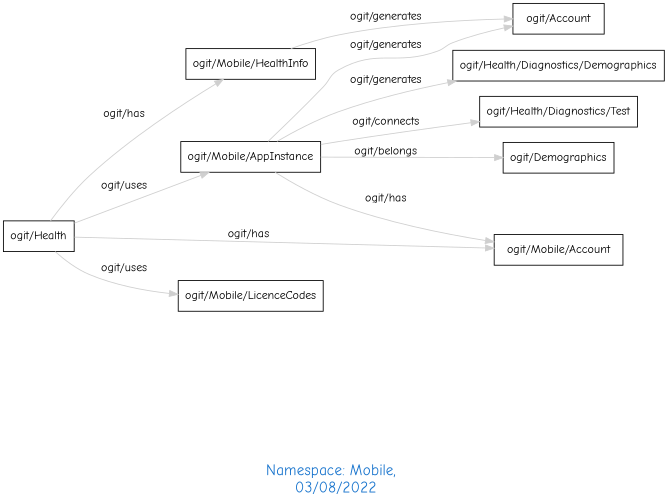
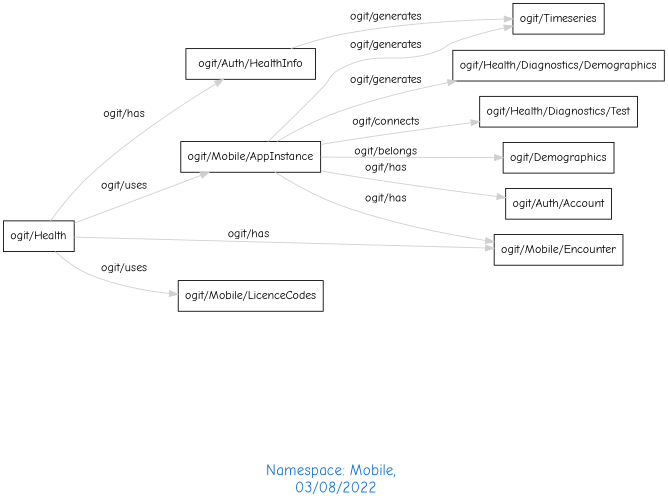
(559, 19) -> (559, 19)
(251, 64) -> (251, 64)
none -> (559, 204)
(559, 250) -> (559, 250)
